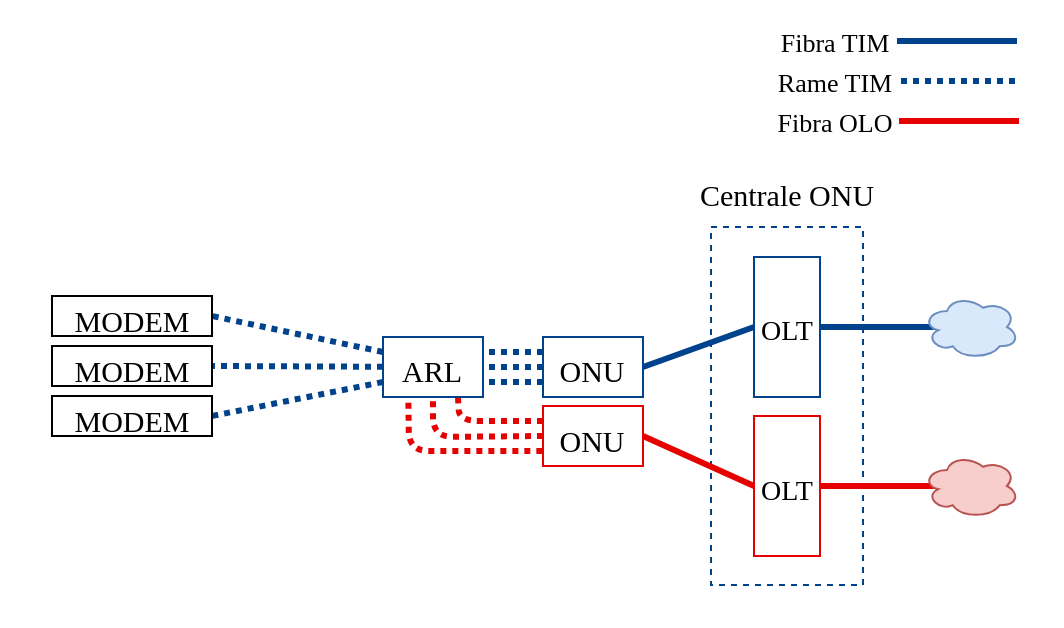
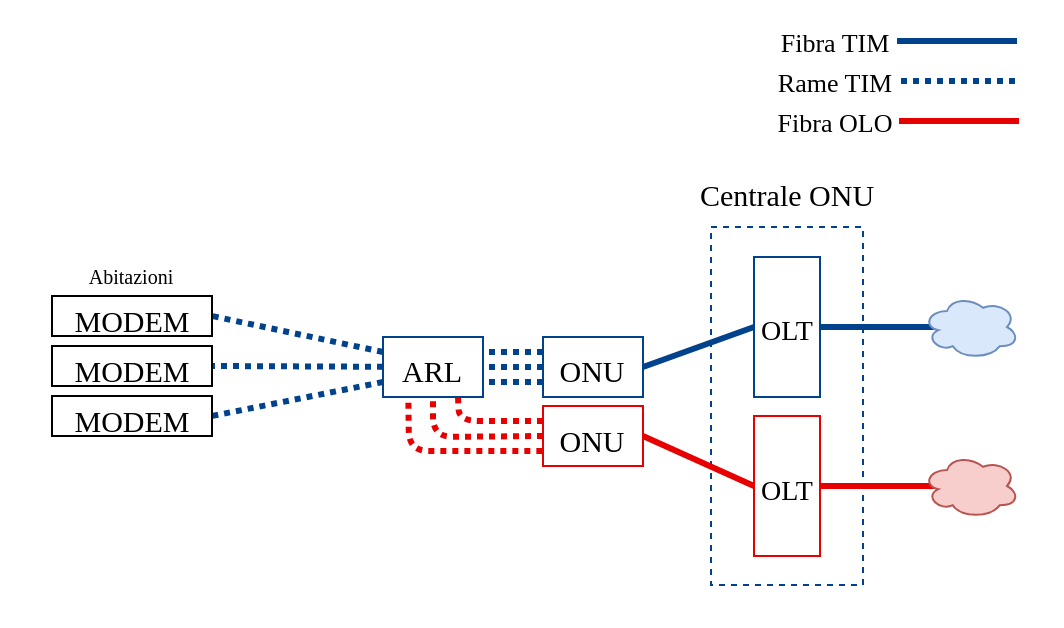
none -> (132, 276)
